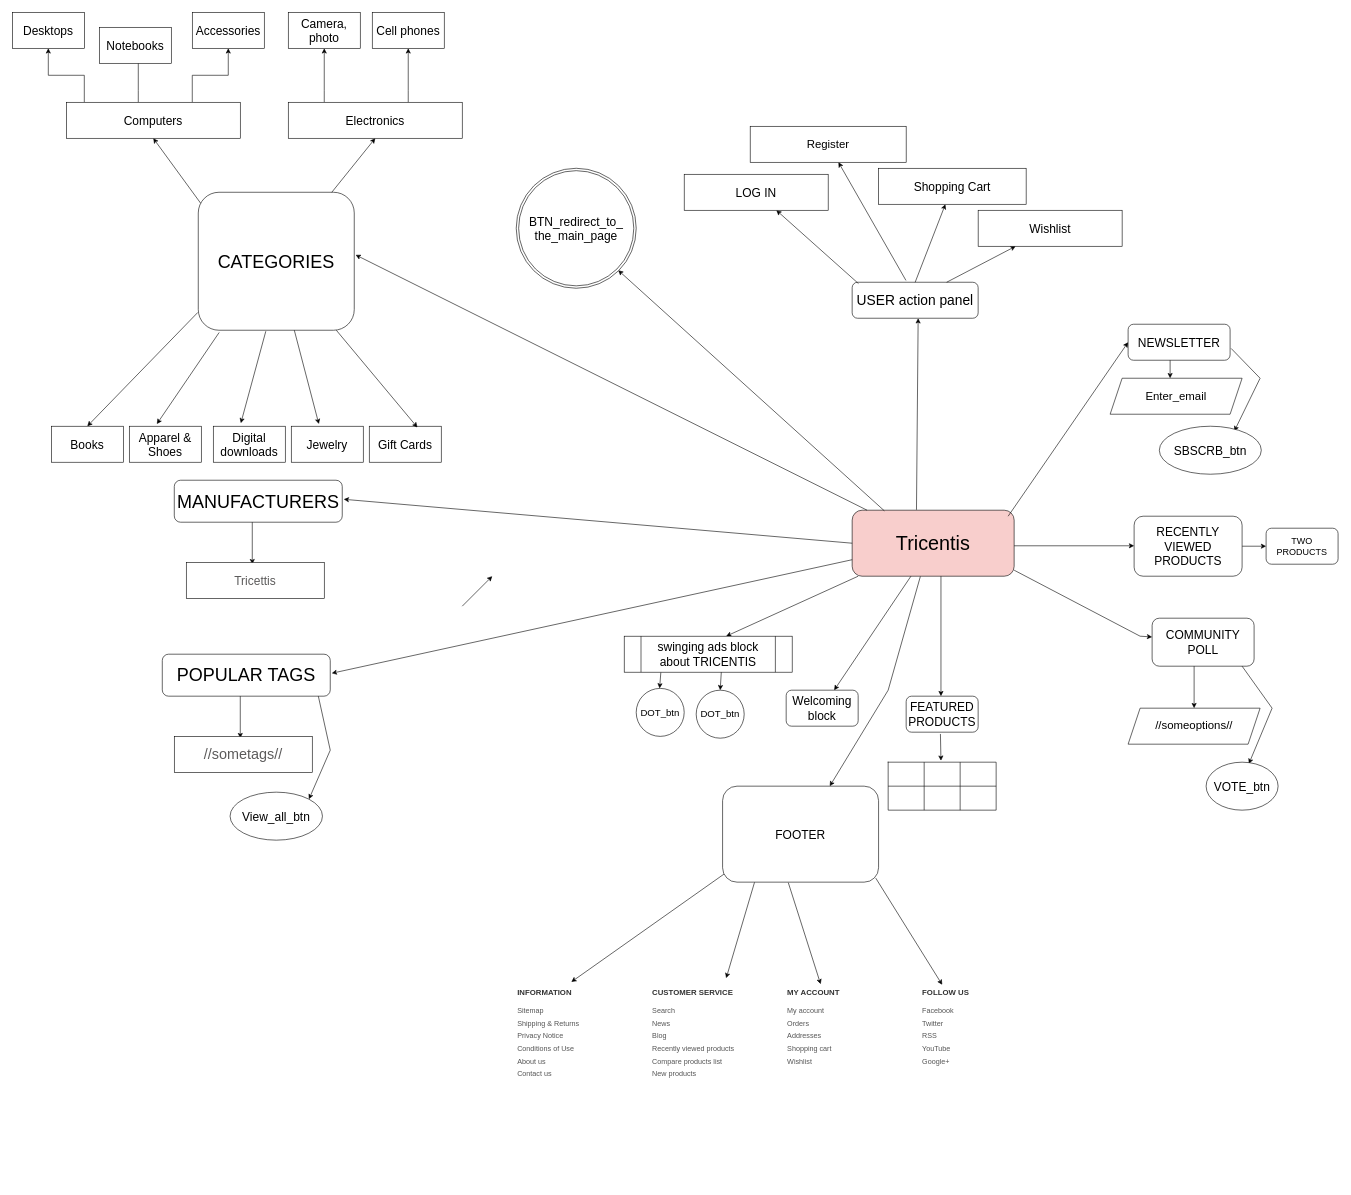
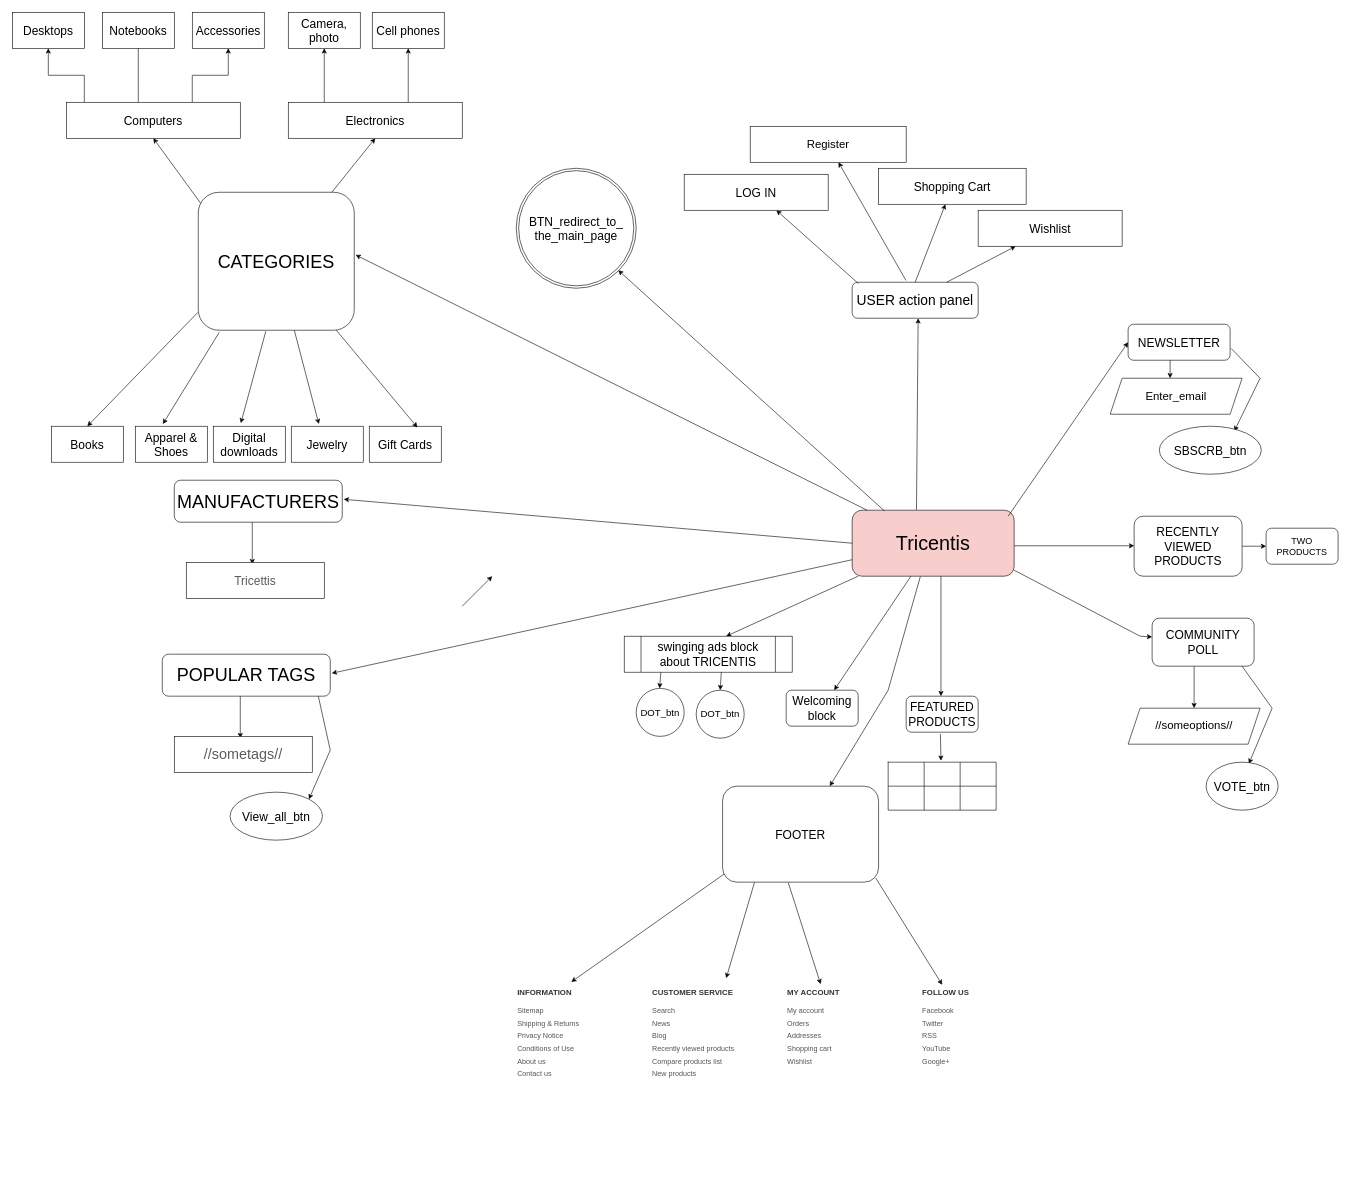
(135, 45) -> (138, 30)
(165, 444) -> (171, 444)
